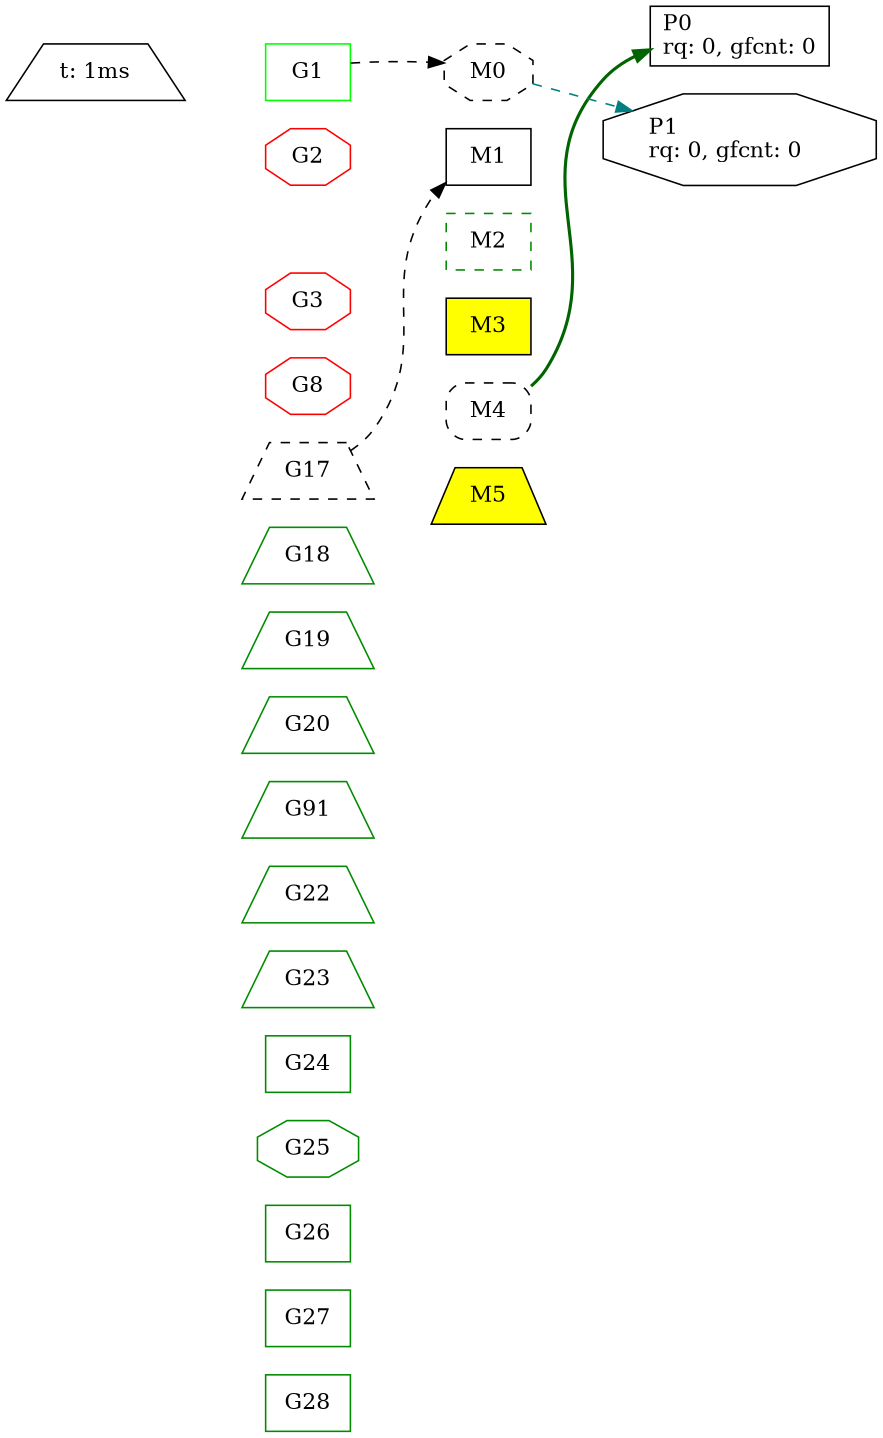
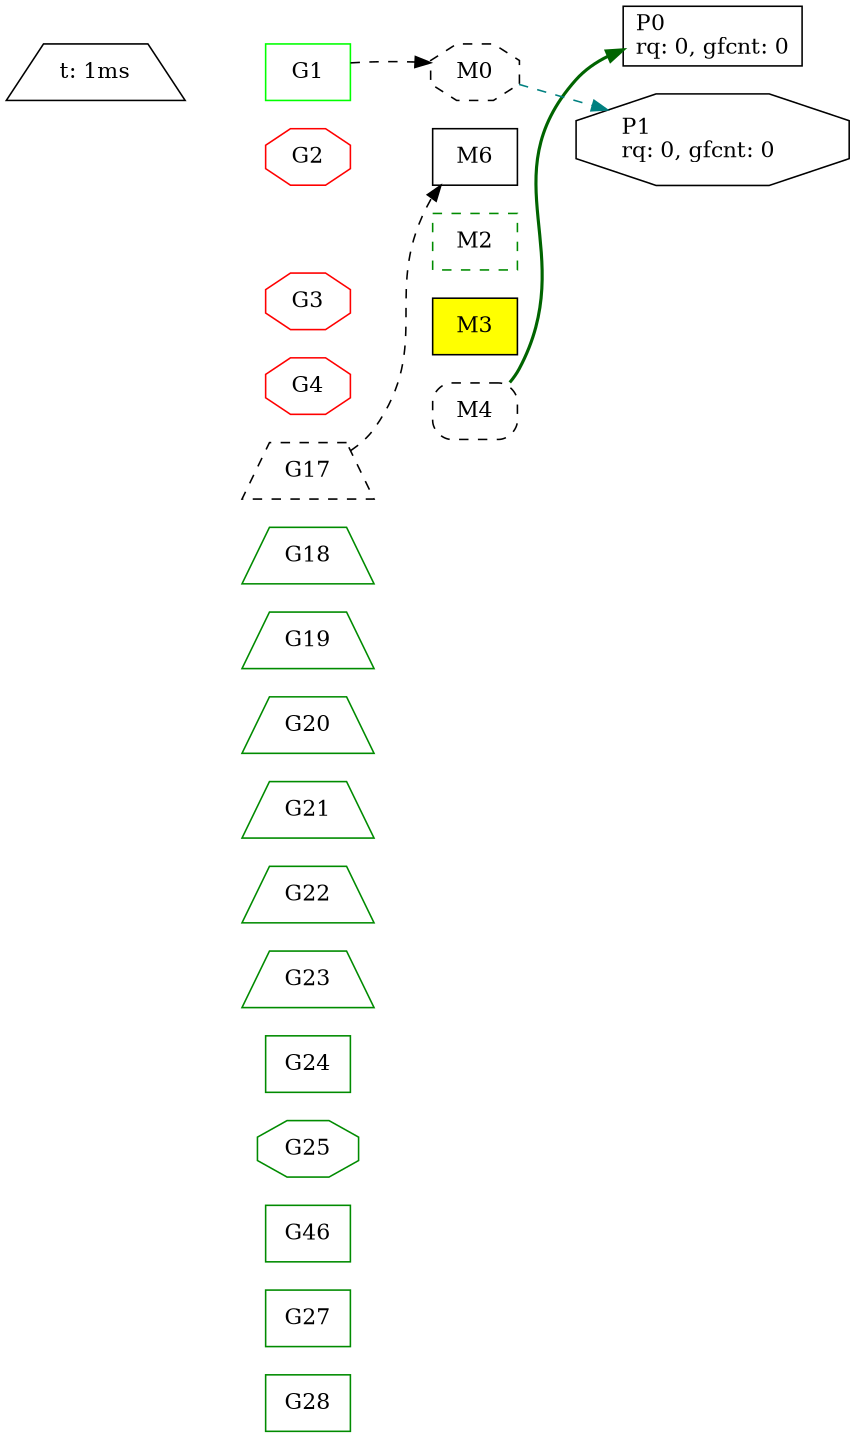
(489, 157) -> (475, 157)
(308, 386) -> (308, 386)
(489, 496) -> none
(308, 810) -> (308, 810)
(308, 1234) -> (308, 1234)
